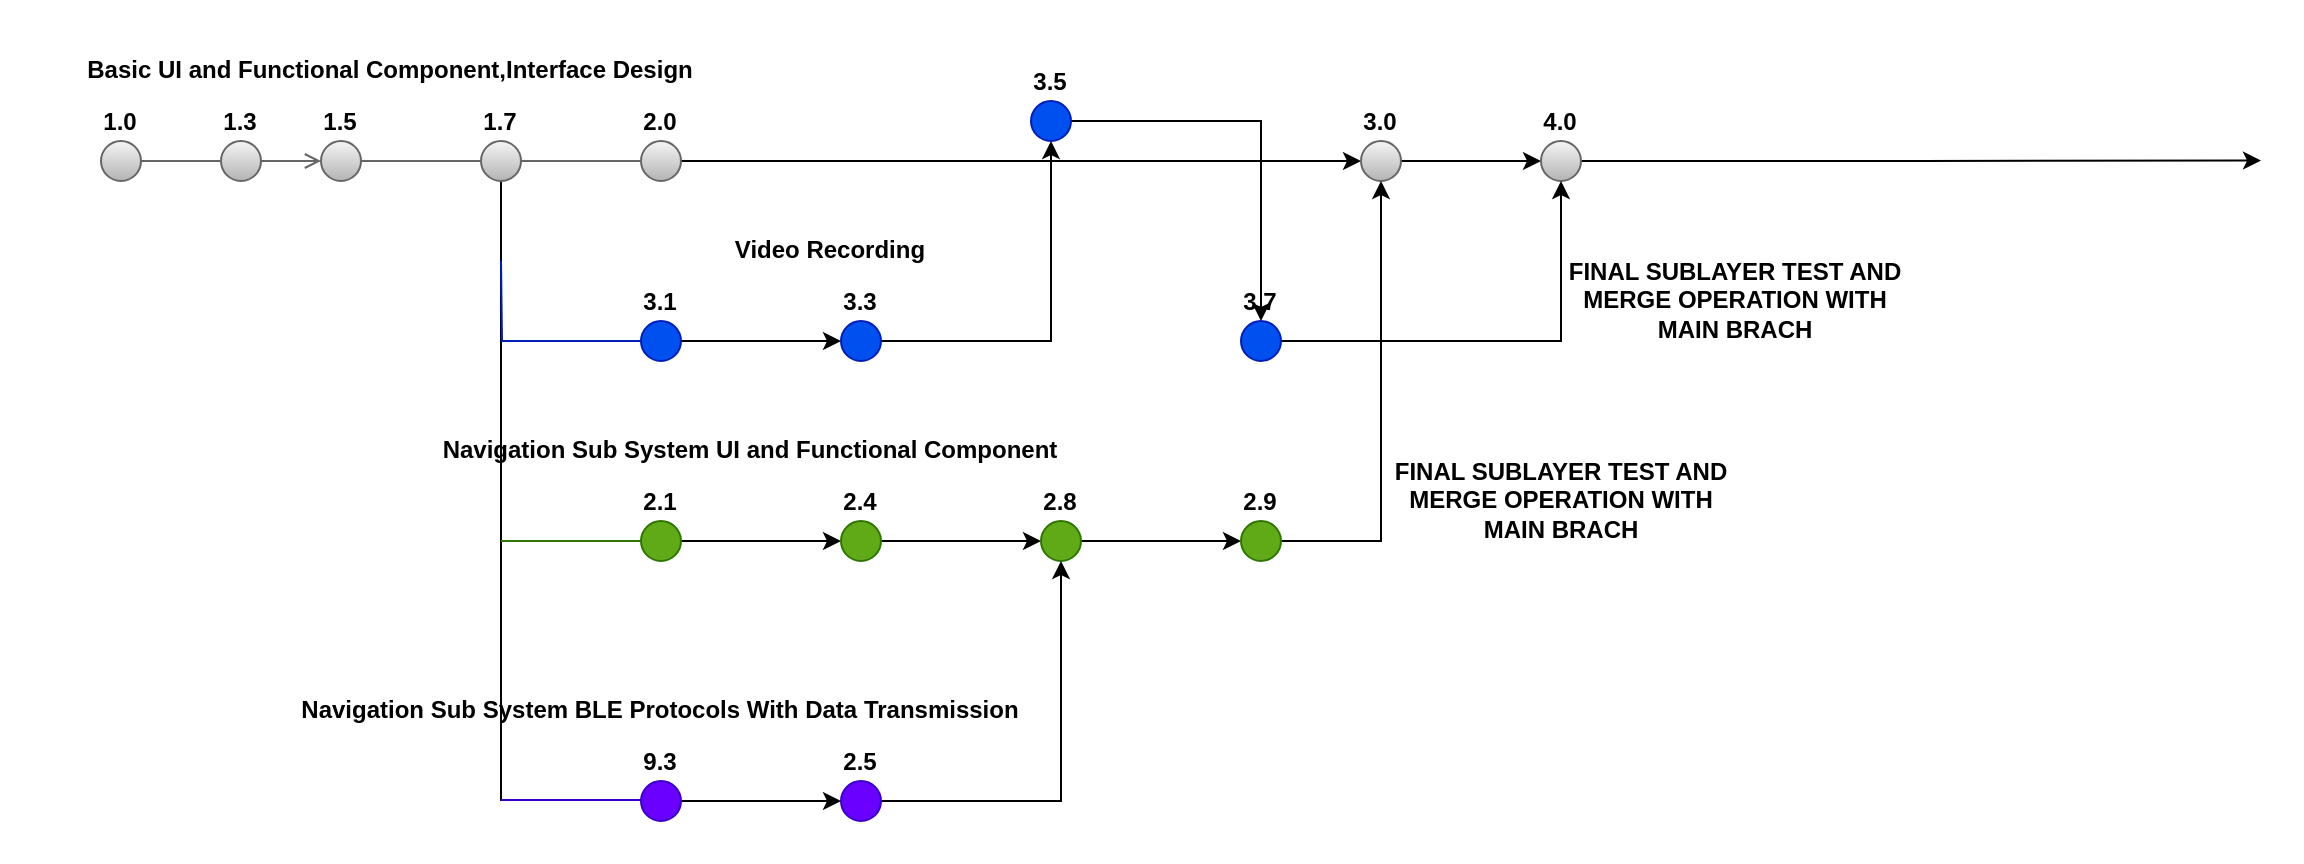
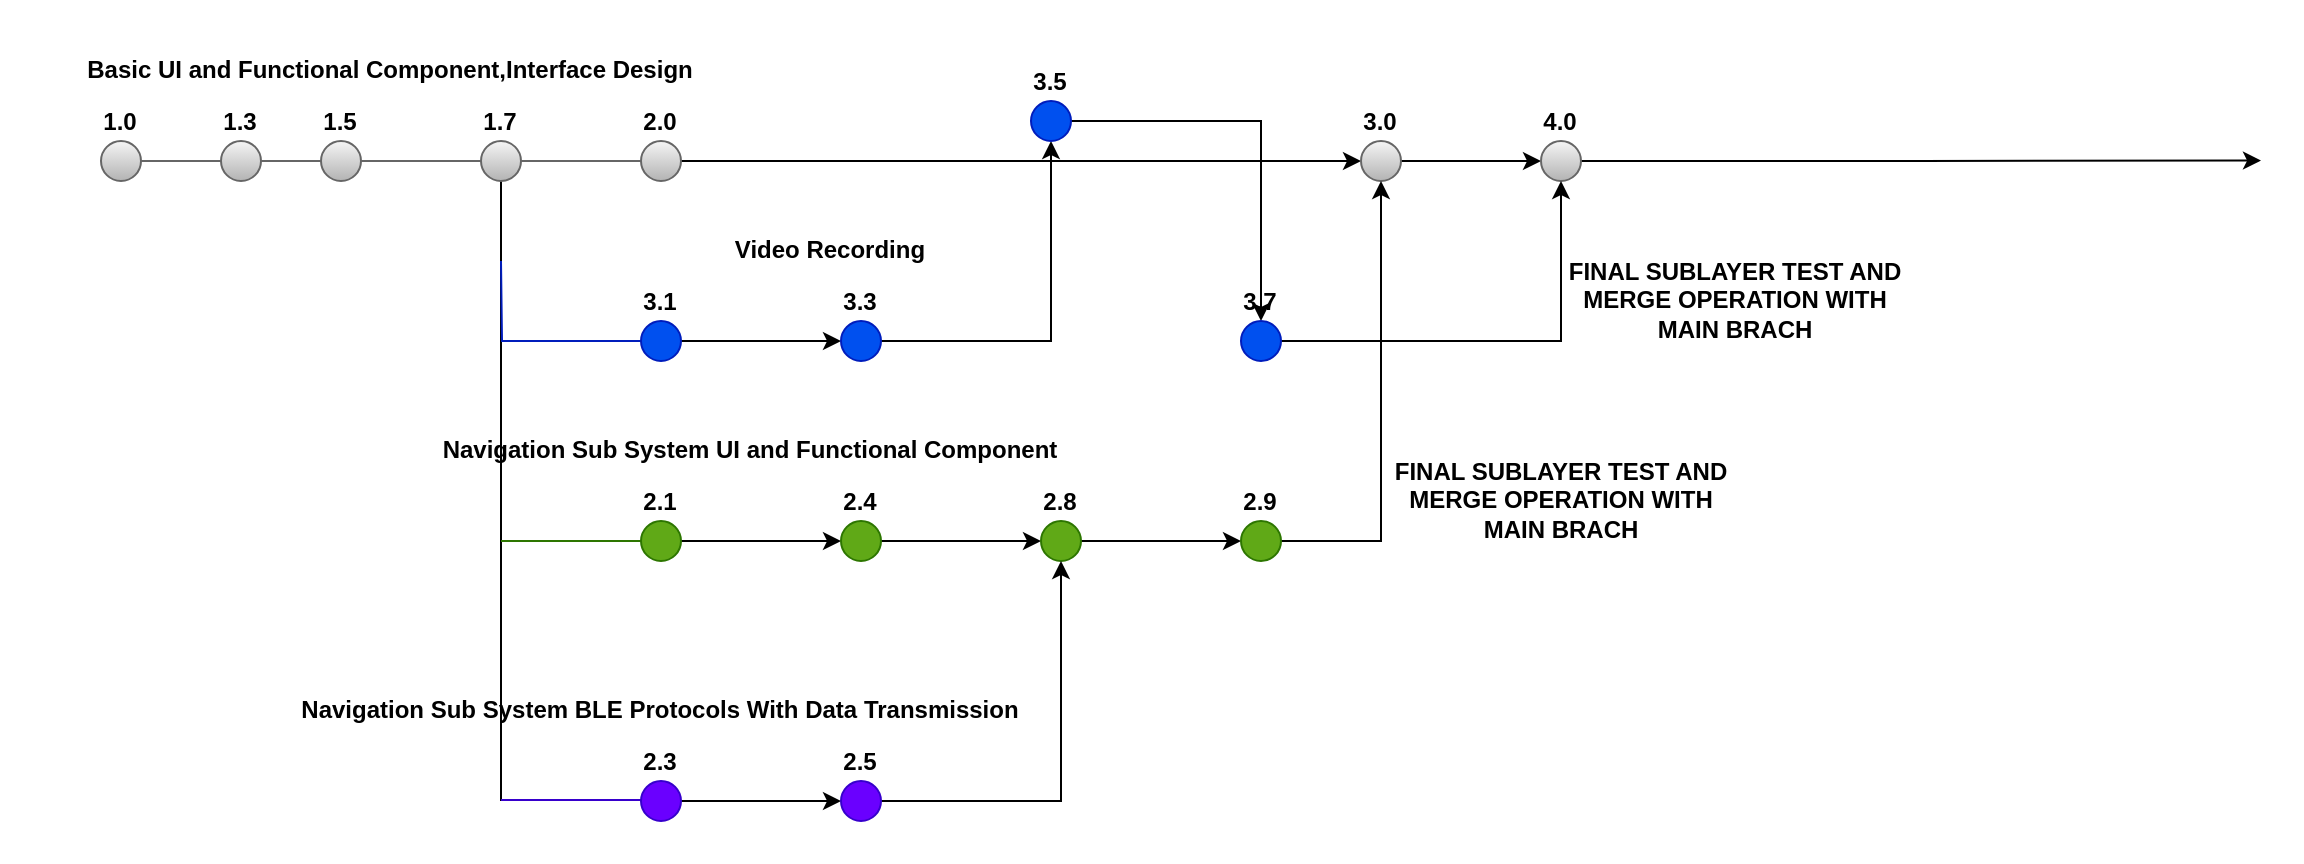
(312, 161) -> (314, 161)
(661, 761) -> (661, 761)
